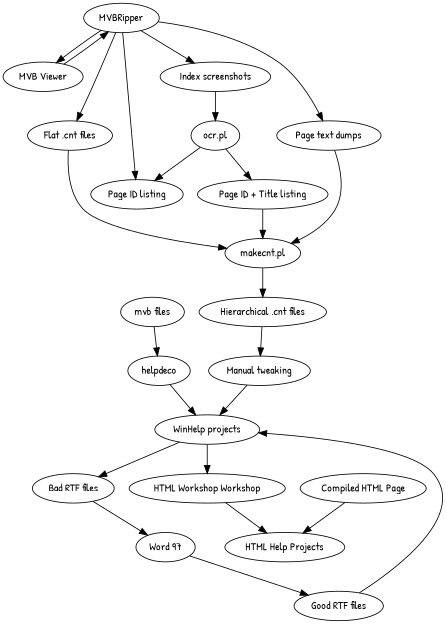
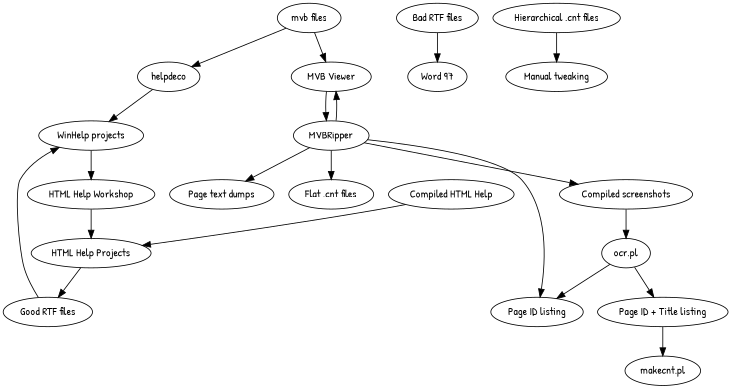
none -> (319, 43)
(215, 77) -> (626, 194)
(338, 204) -> none
(119, 227) -> none
(263, 279) -> none
(236, 397) -> none
(143, 458) -> none
(207, 488) -> (91, 194)
(363, 488) -> (451, 194)
(245, 574) -> (72, 279)
